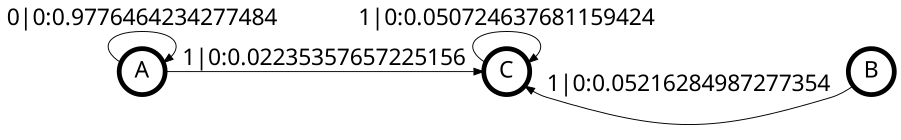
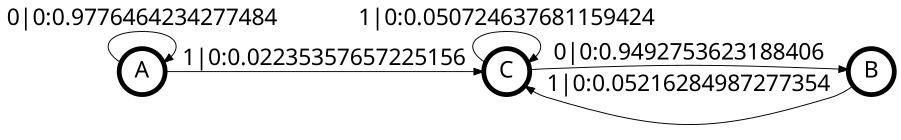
none -> (684, 65)
